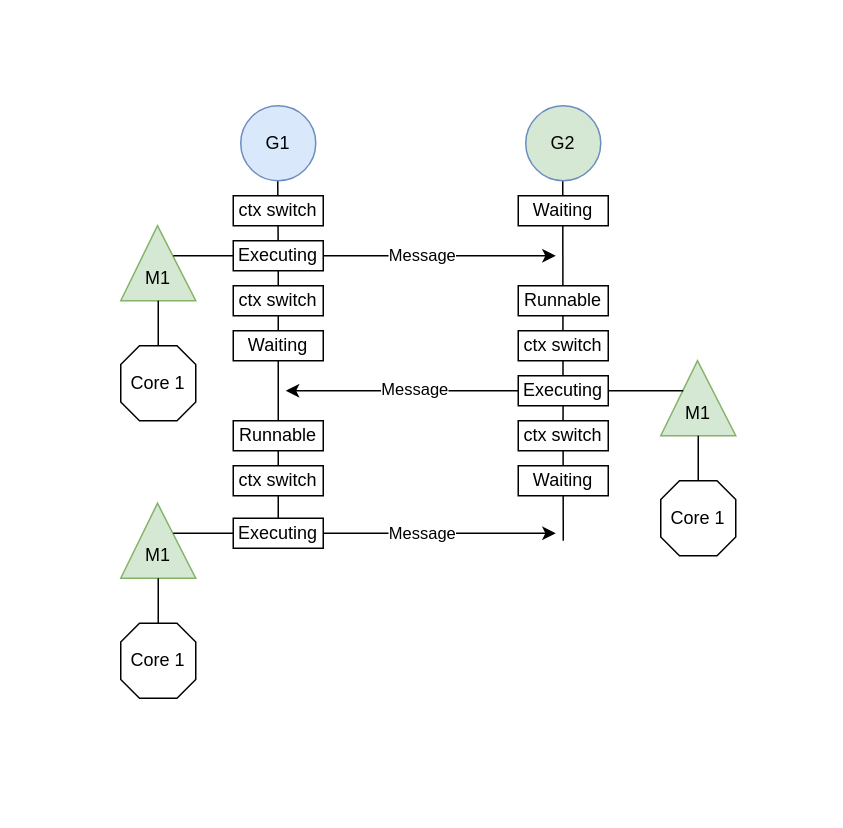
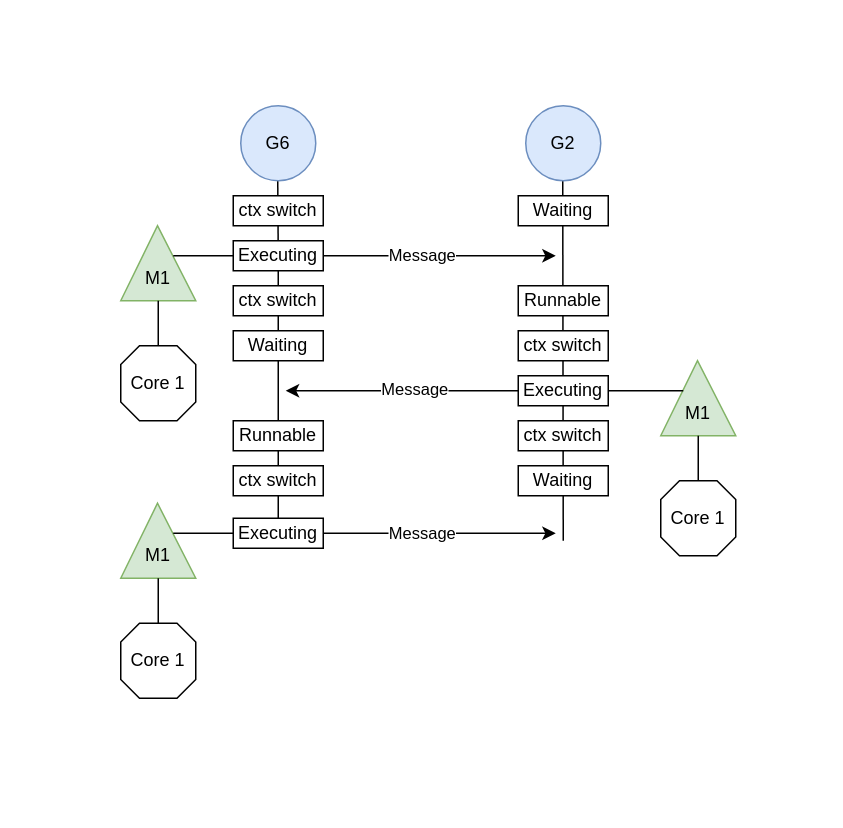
(278, 143) -> (278, 143)
(563, 143) -> (563, 143)
